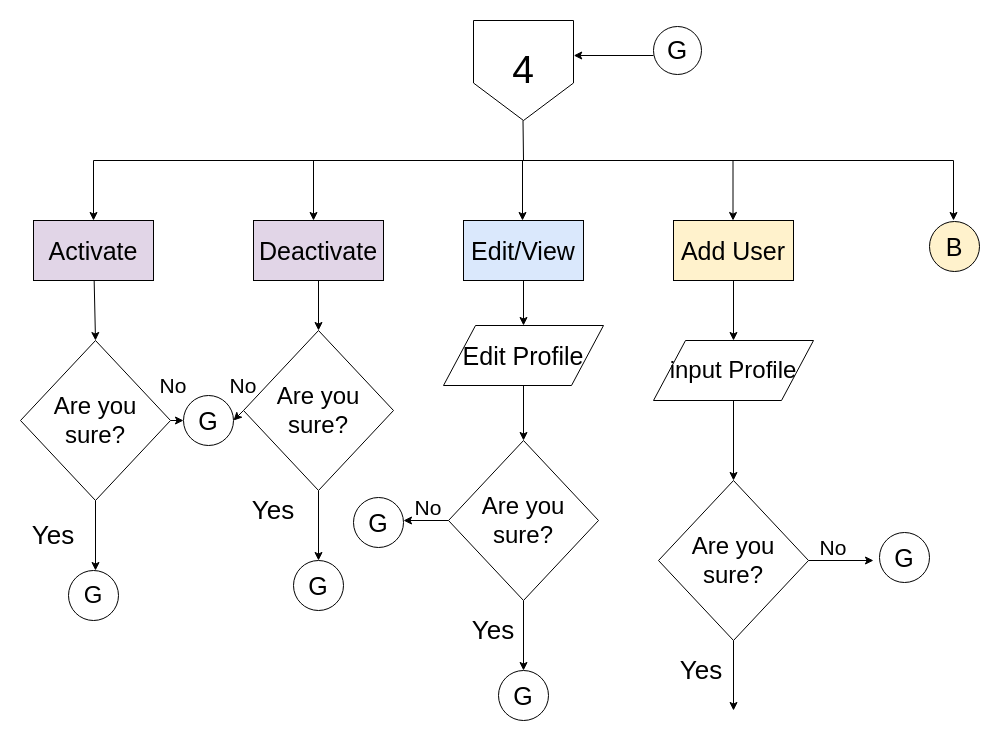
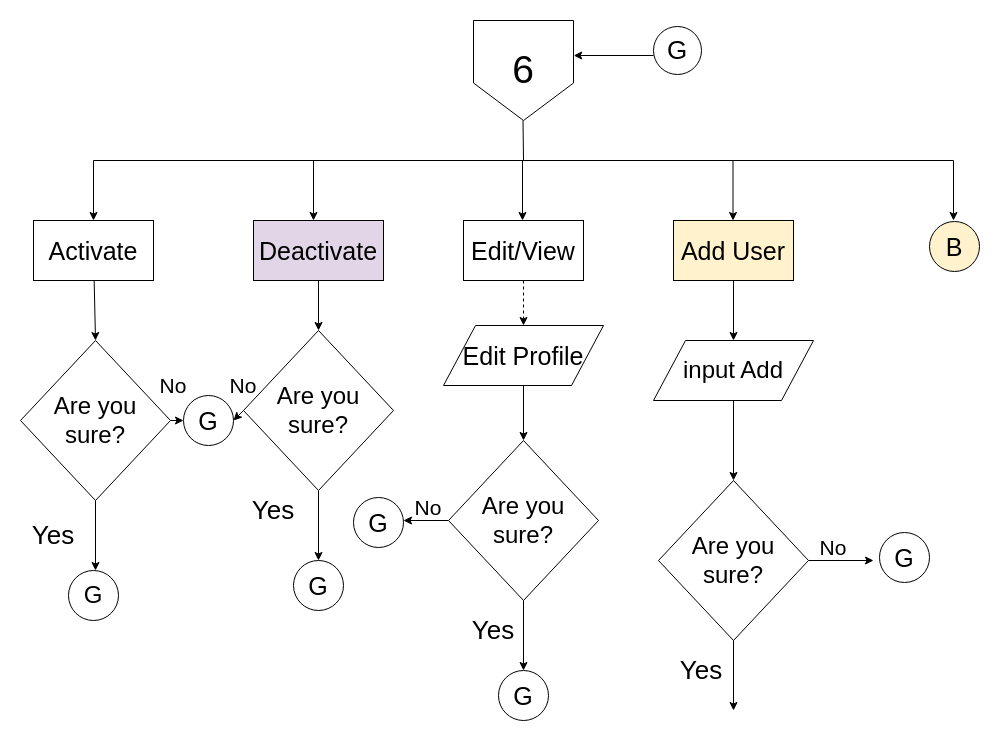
(524, 71) -> (524, 71)
(94, 251) -> (94, 251)
(524, 251) -> (524, 251)
(524, 300) -> (524, 300)
(734, 371) -> (734, 371)
